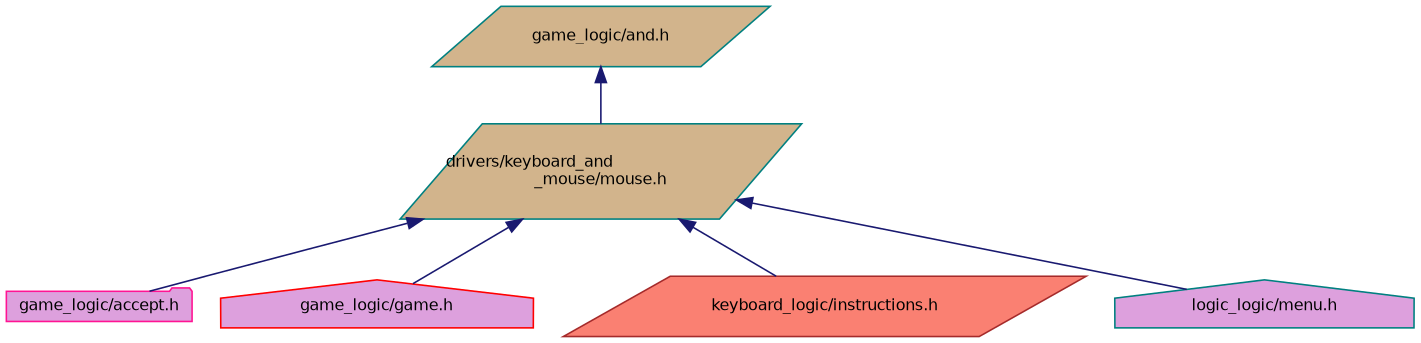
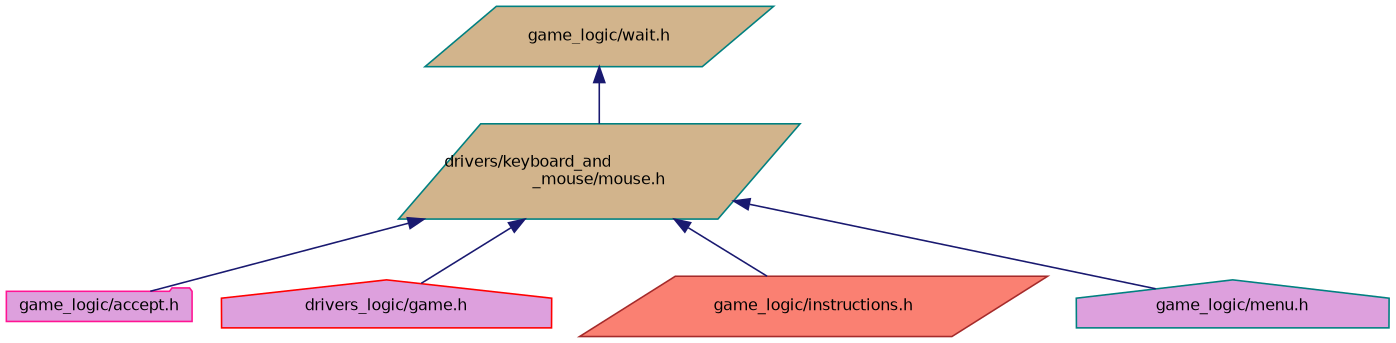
(601, 37) -> (599, 37)
(377, 306) -> (387, 306)
(825, 306) -> (814, 306)
(1264, 306) -> (1233, 306)
